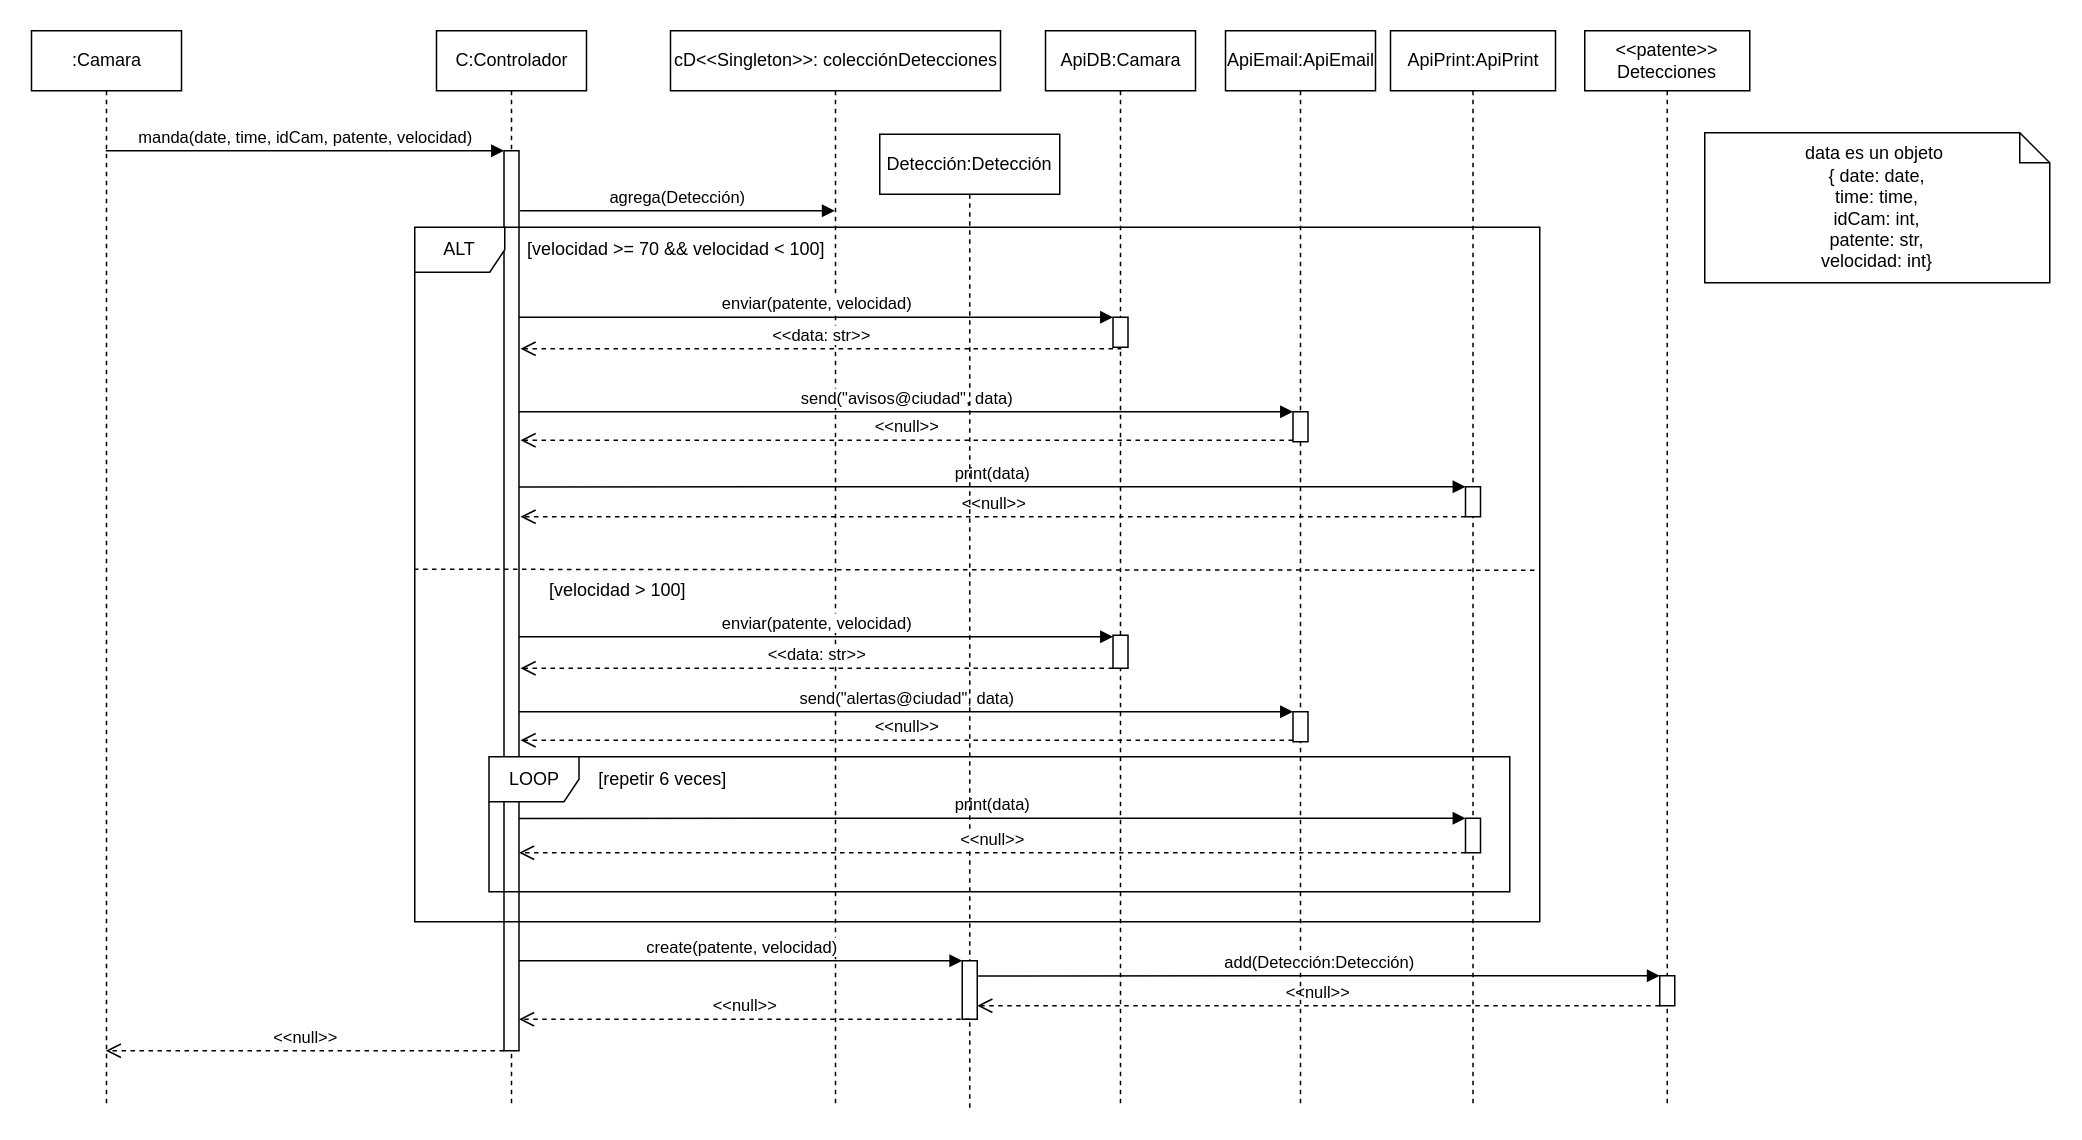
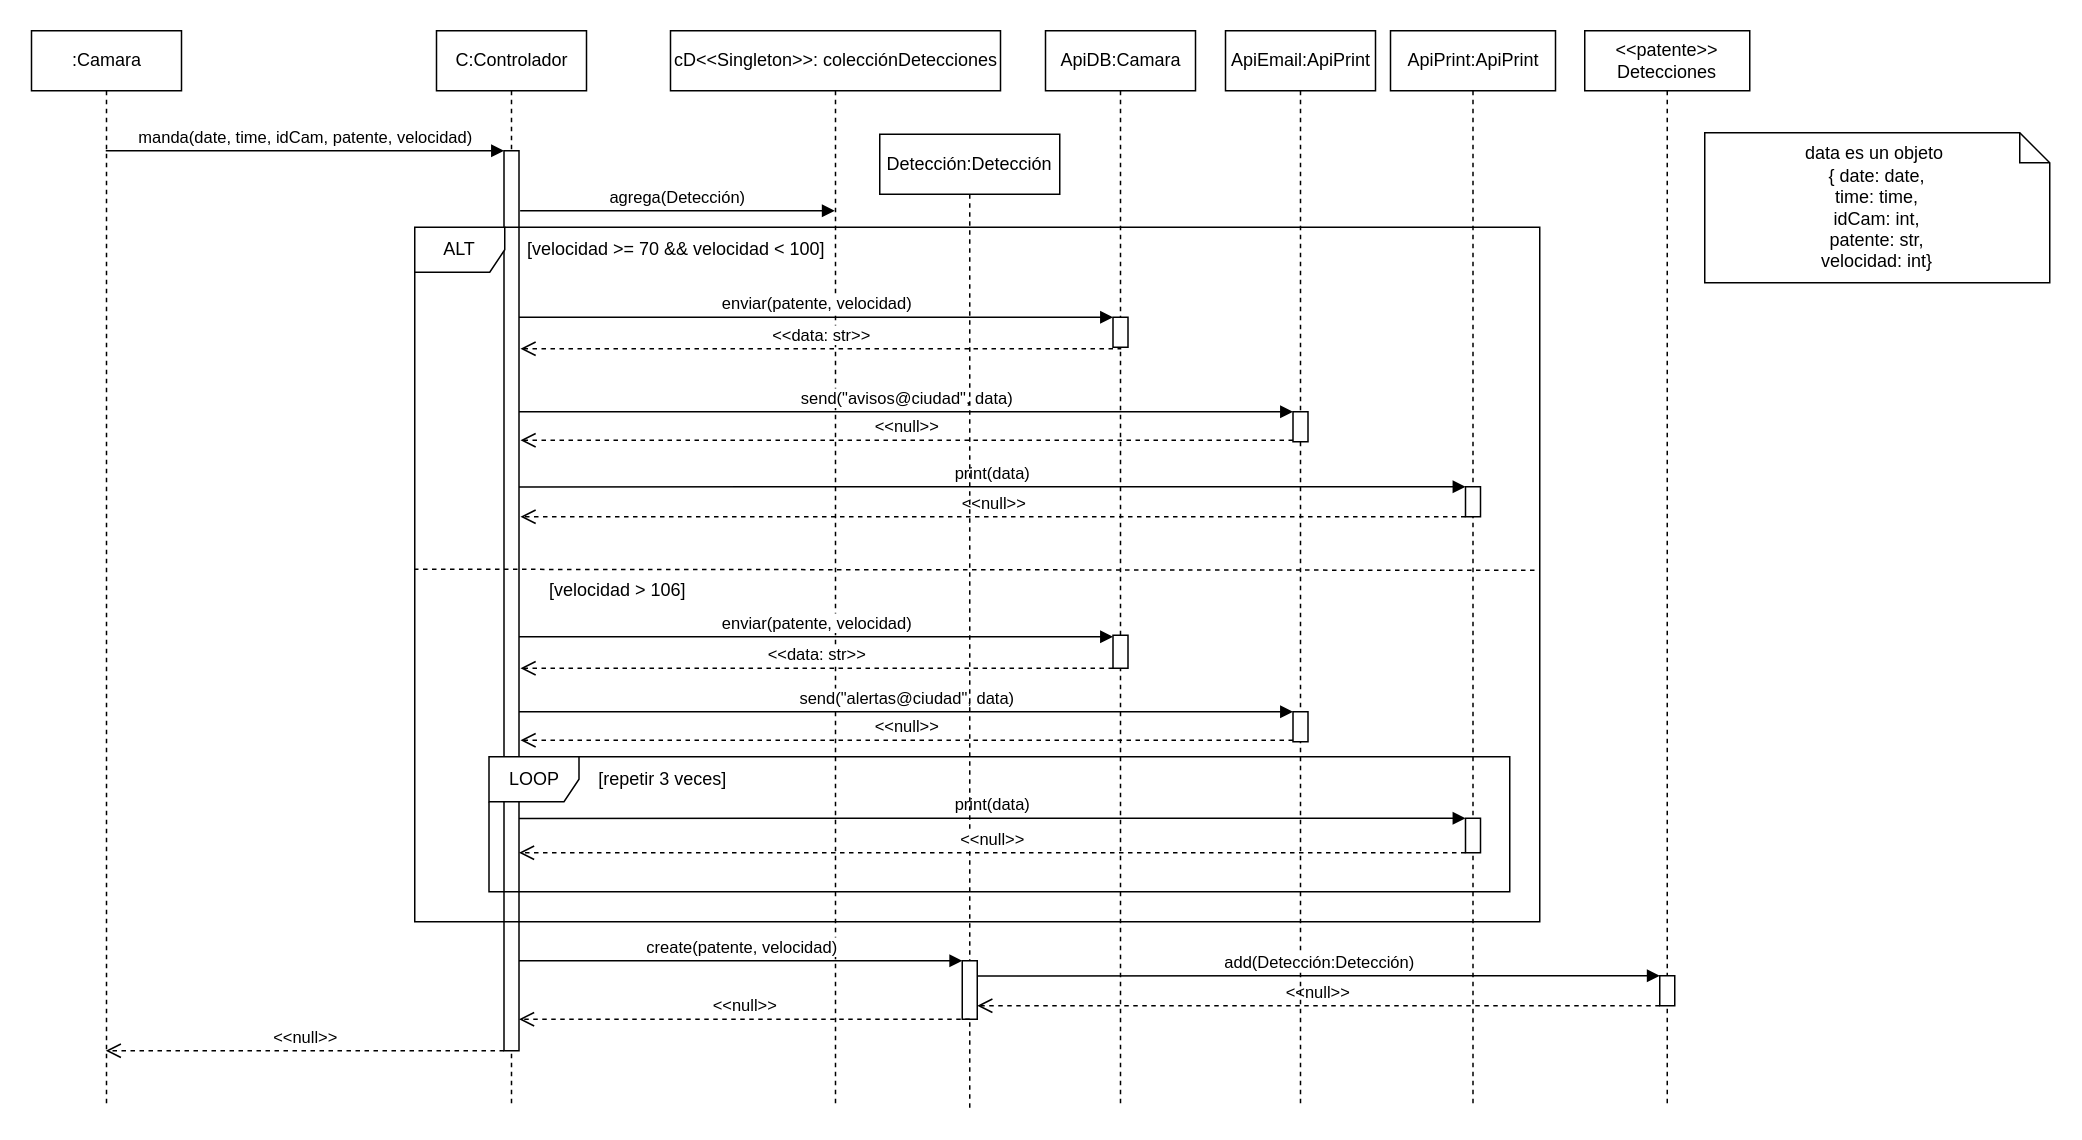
(1301, 61) -> (1301, 61)
(618, 590) -> (618, 590)
(663, 779) -> (663, 779)
